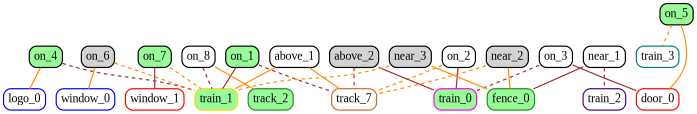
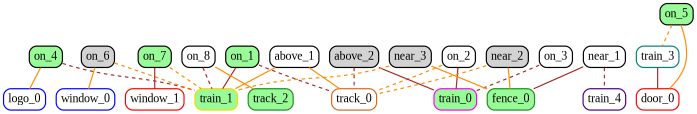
(600, 76) -> (658, 78)
(354, 99) -> (354, 99)
(604, 99) -> (604, 99)
